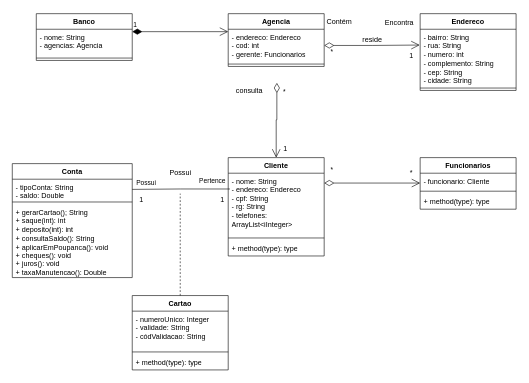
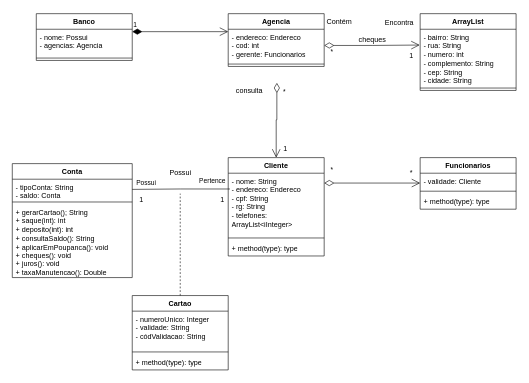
(468, 22) -> (468, 22)
(373, 39) -> (373, 39)
(74, 42) -> (74, 42)
(462, 182) -> (456, 182)
(50, 192) -> (50, 192)
